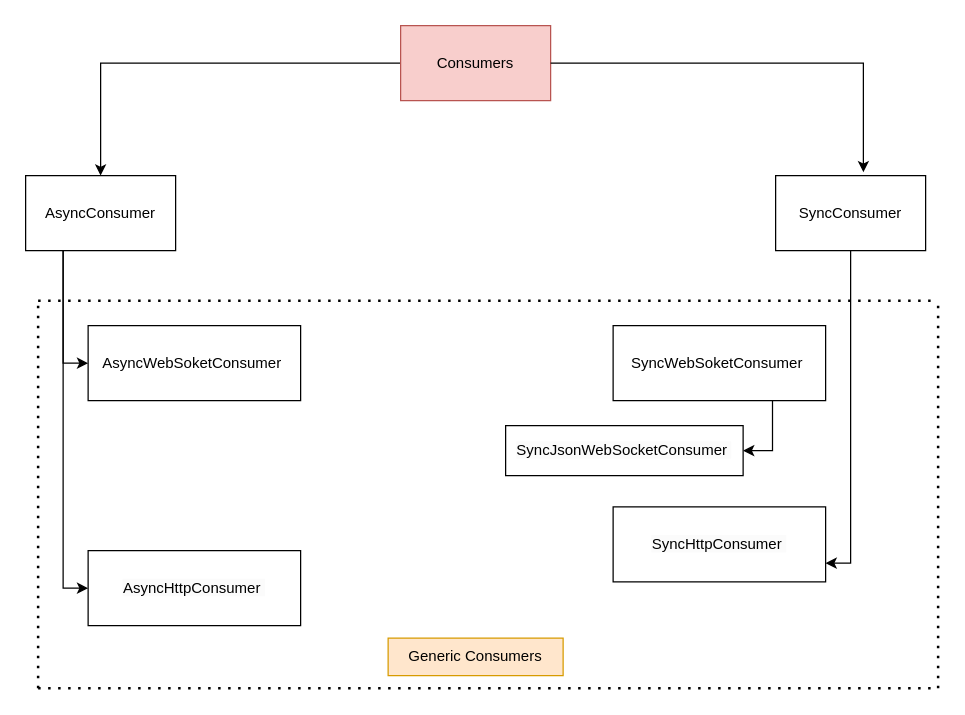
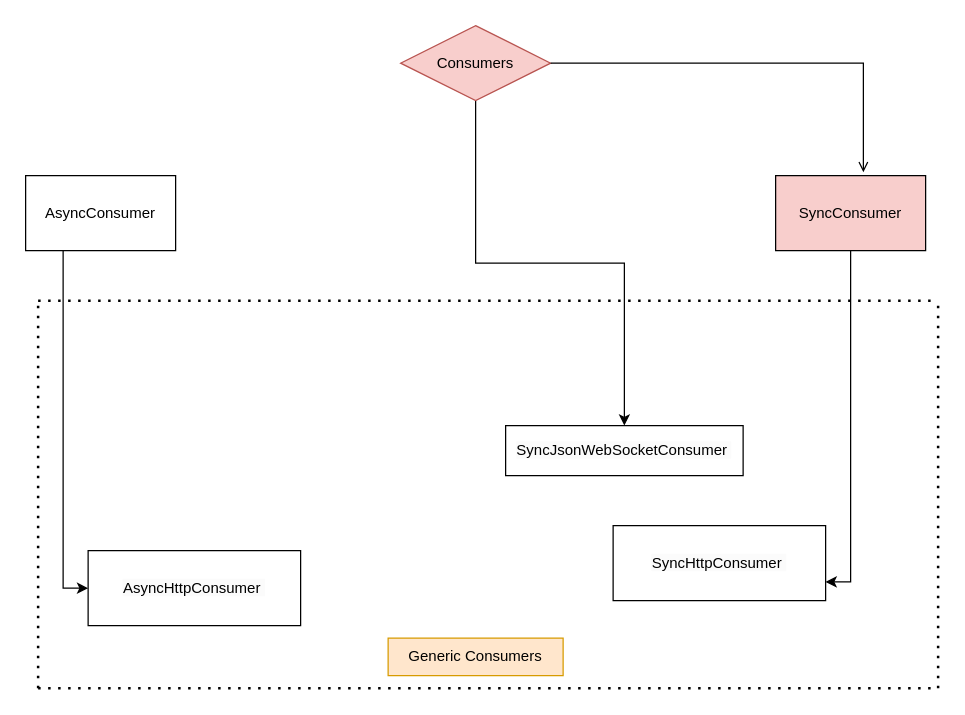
(199, 63) -> (546, 263)
(476, 63) -> (476, 63)
(863, 162) -> (863, 164)
(851, 213) -> (851, 213)
(73, 363) -> none
(194, 363) -> none
(719, 363) -> none
(773, 436) -> none
(719, 544) -> (719, 563)
